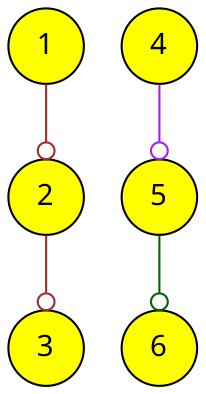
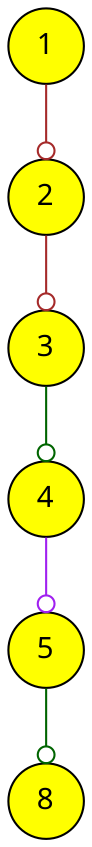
(159, 348) -> (46, 801)
none -> (46, 415)
